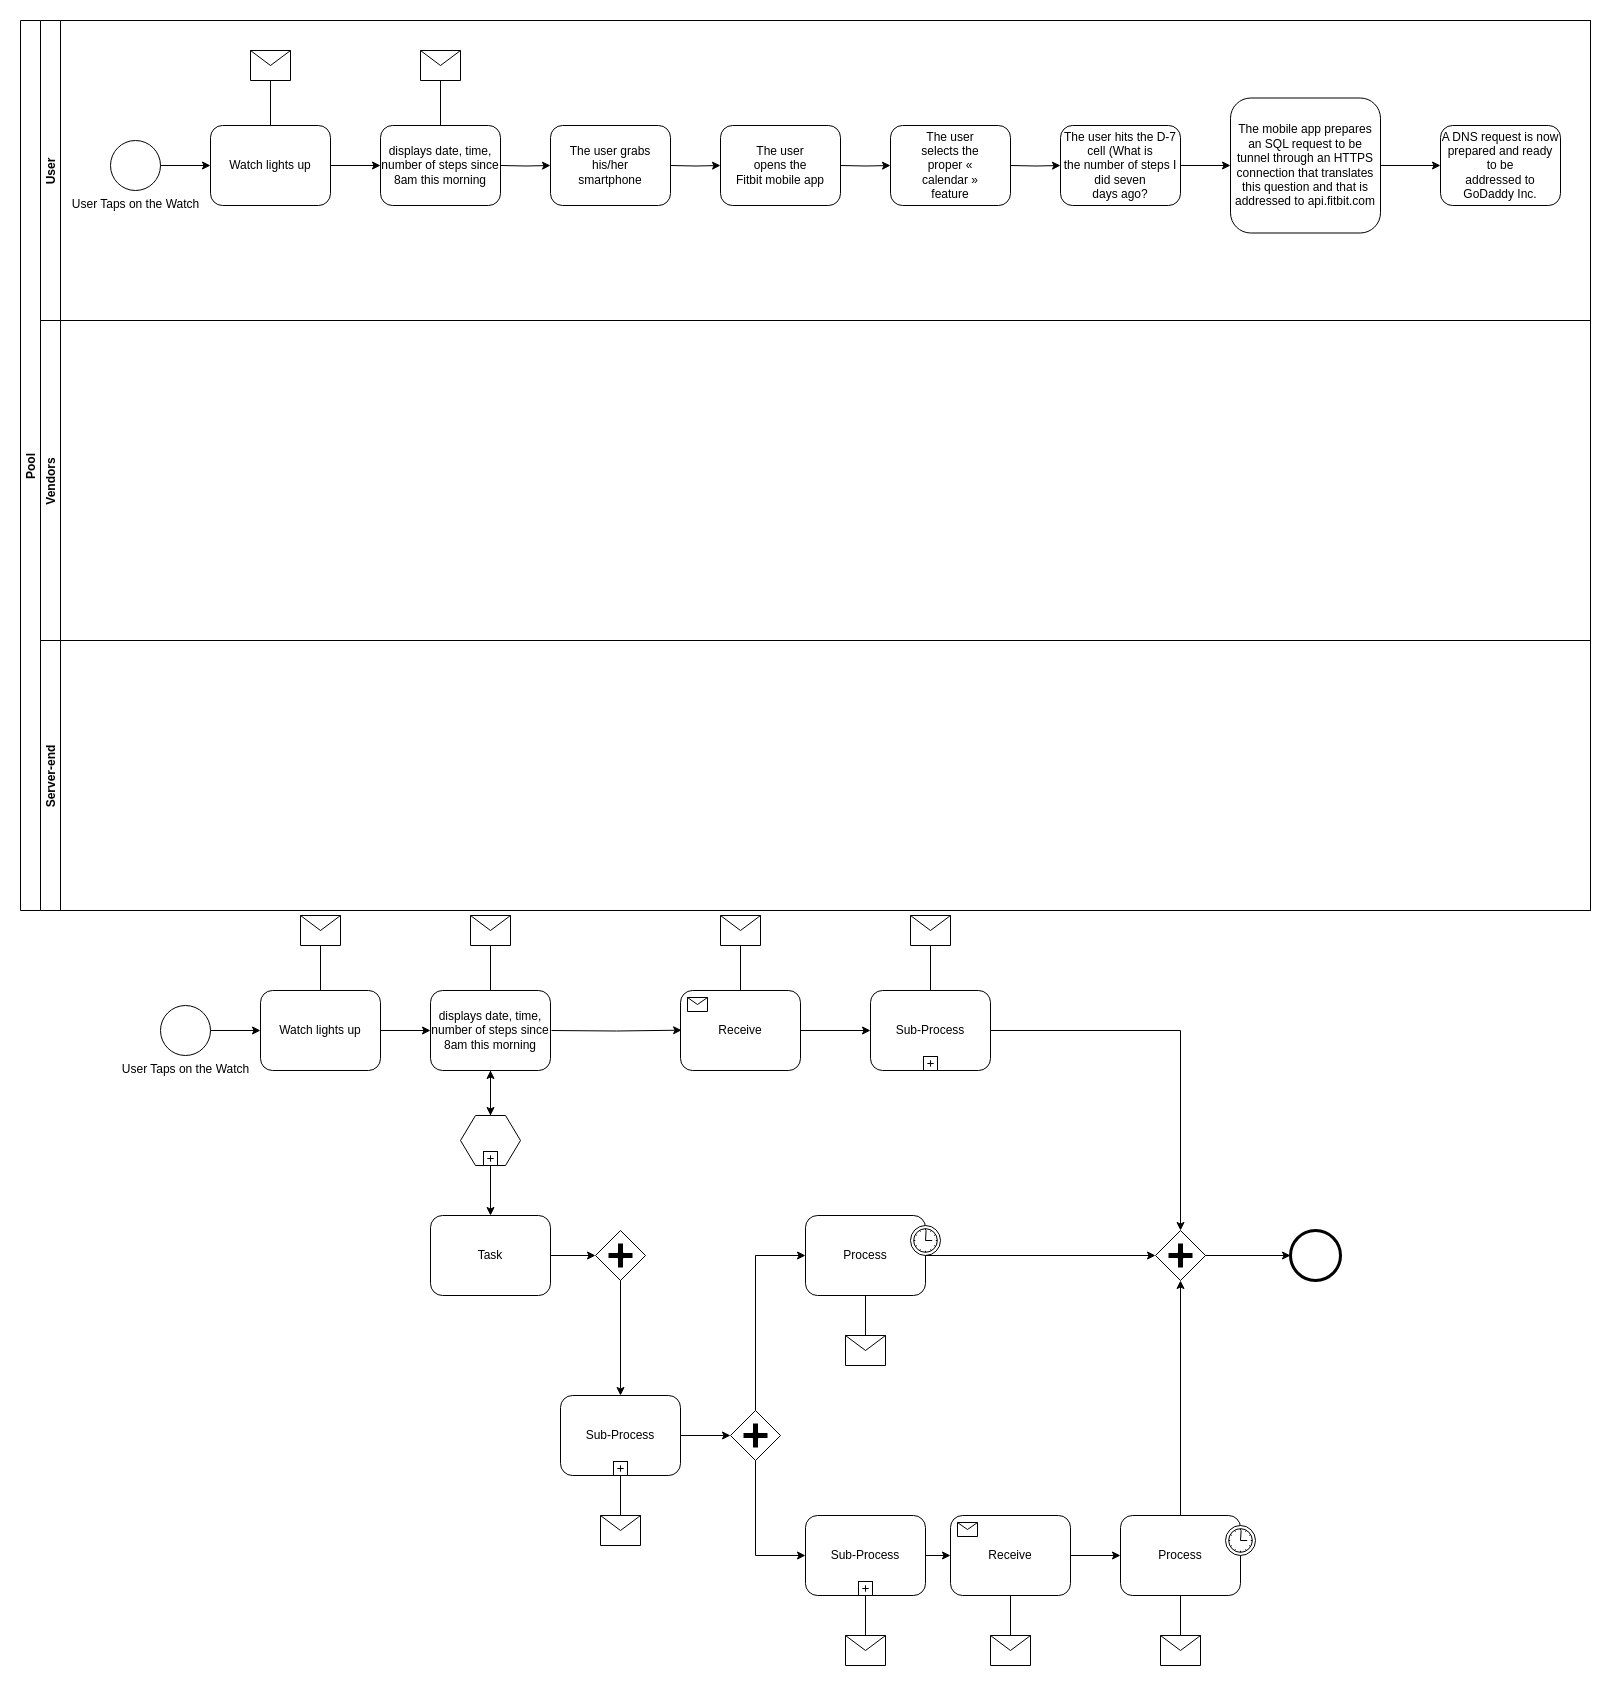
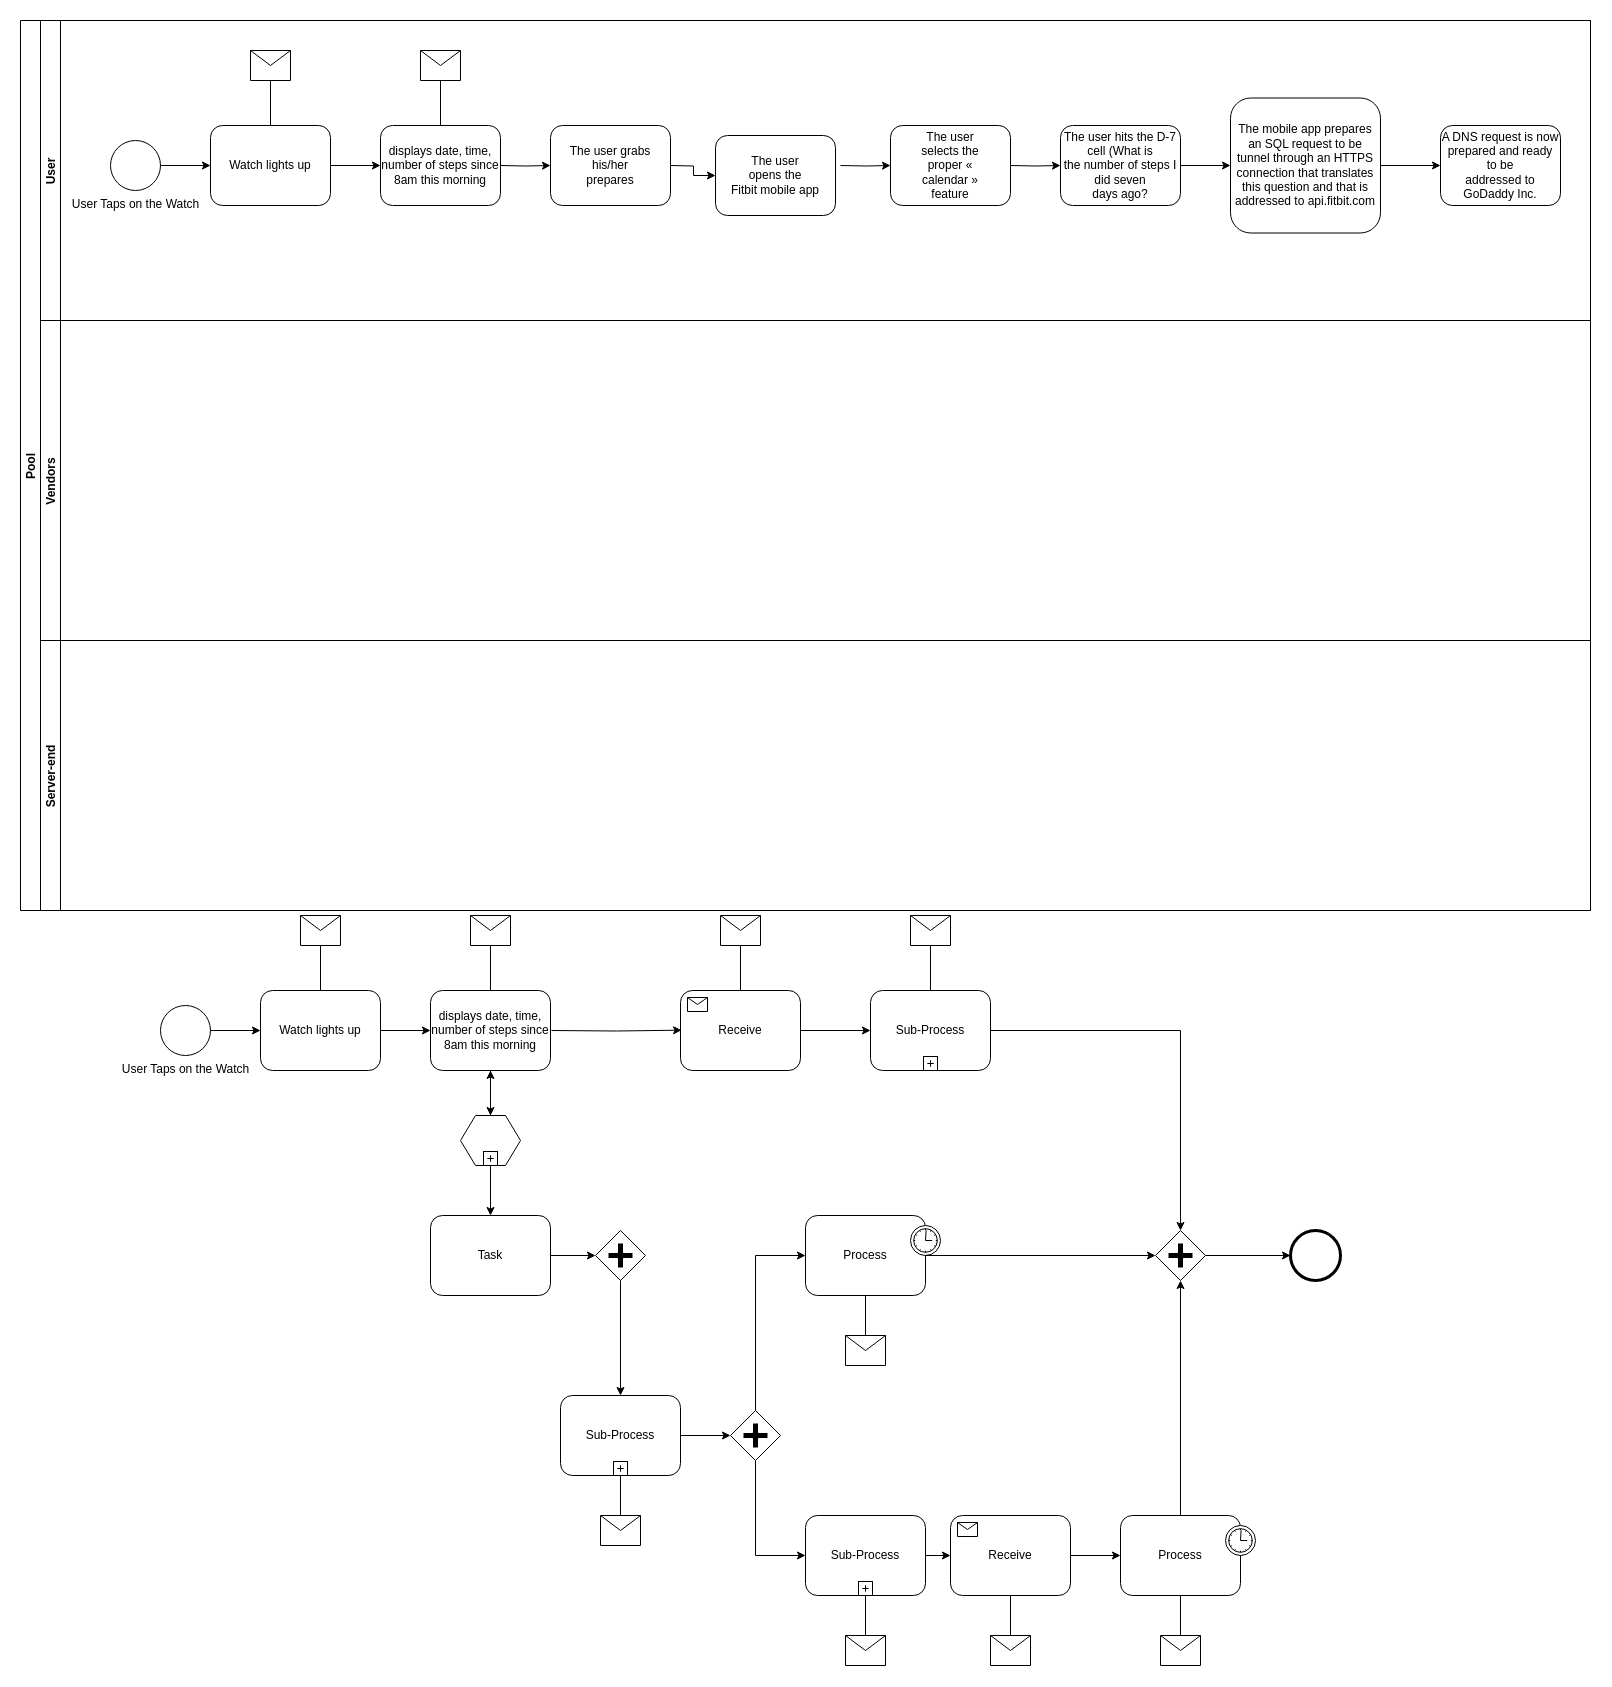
(611, 166) -> (611, 166)
(781, 166) -> (776, 176)
